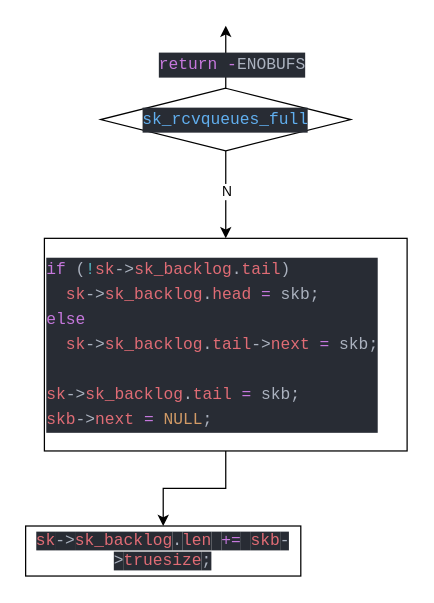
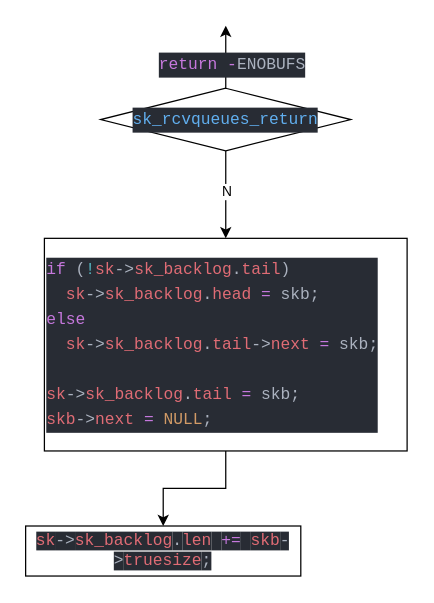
(226, 119) -> (226, 119)
